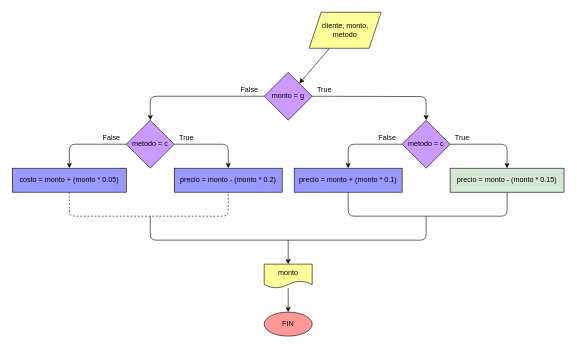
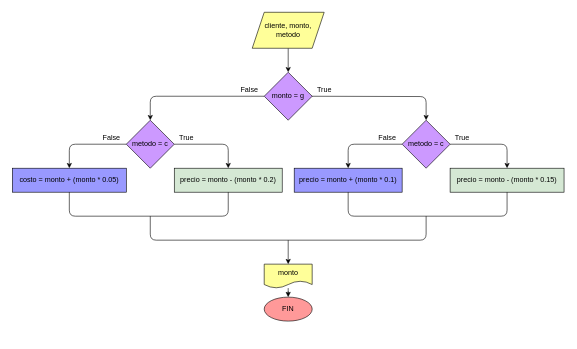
(345, 30) -> (288, 30)
(228, 180) -> (228, 180)
(148, 216) -> (148, 216)
(288, 324) -> (288, 309)
